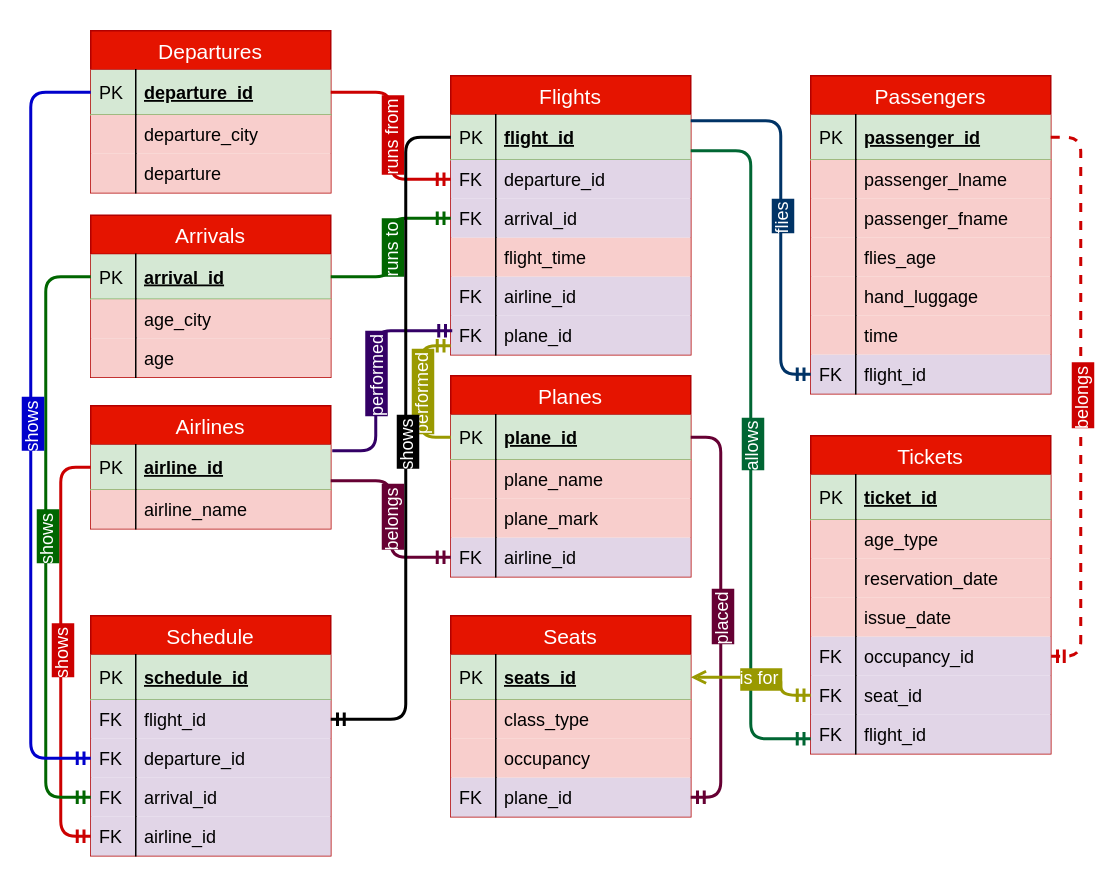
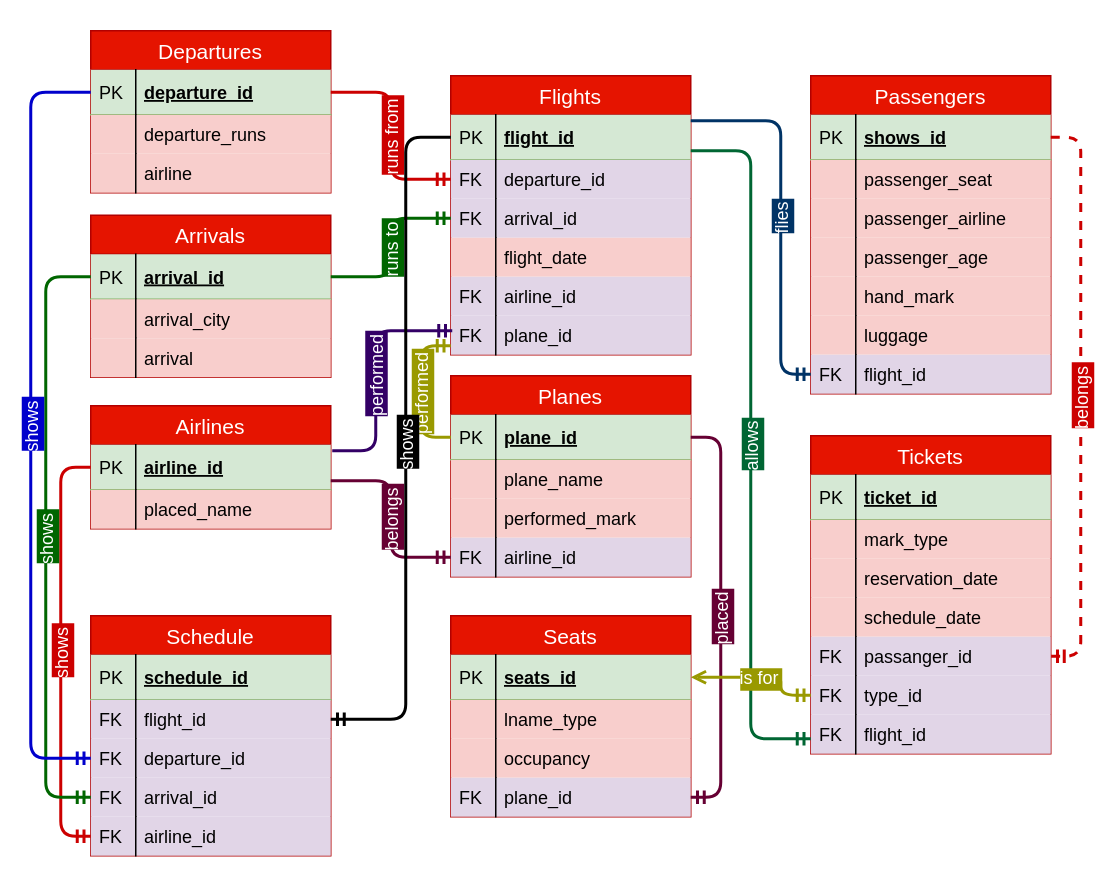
(212, 135) -> (215, 135)
(922, 138) -> (902, 138)
(189, 174) -> (172, 174)
(937, 180) -> (935, 180)
(940, 219) -> (943, 219)
(552, 258) -> (555, 258)
(905, 258) -> (930, 258)
(922, 297) -> (909, 297)
(182, 320) -> (197, 320)
(882, 336) -> (897, 336)
(159, 359) -> (175, 359)
(197, 510) -> (197, 510)
(552, 519) -> (575, 519)
(904, 540) -> (909, 540)
(912, 618) -> (927, 618)
(922, 657) -> (922, 657)
(897, 696) -> (897, 696)
(552, 720) -> (552, 720)
